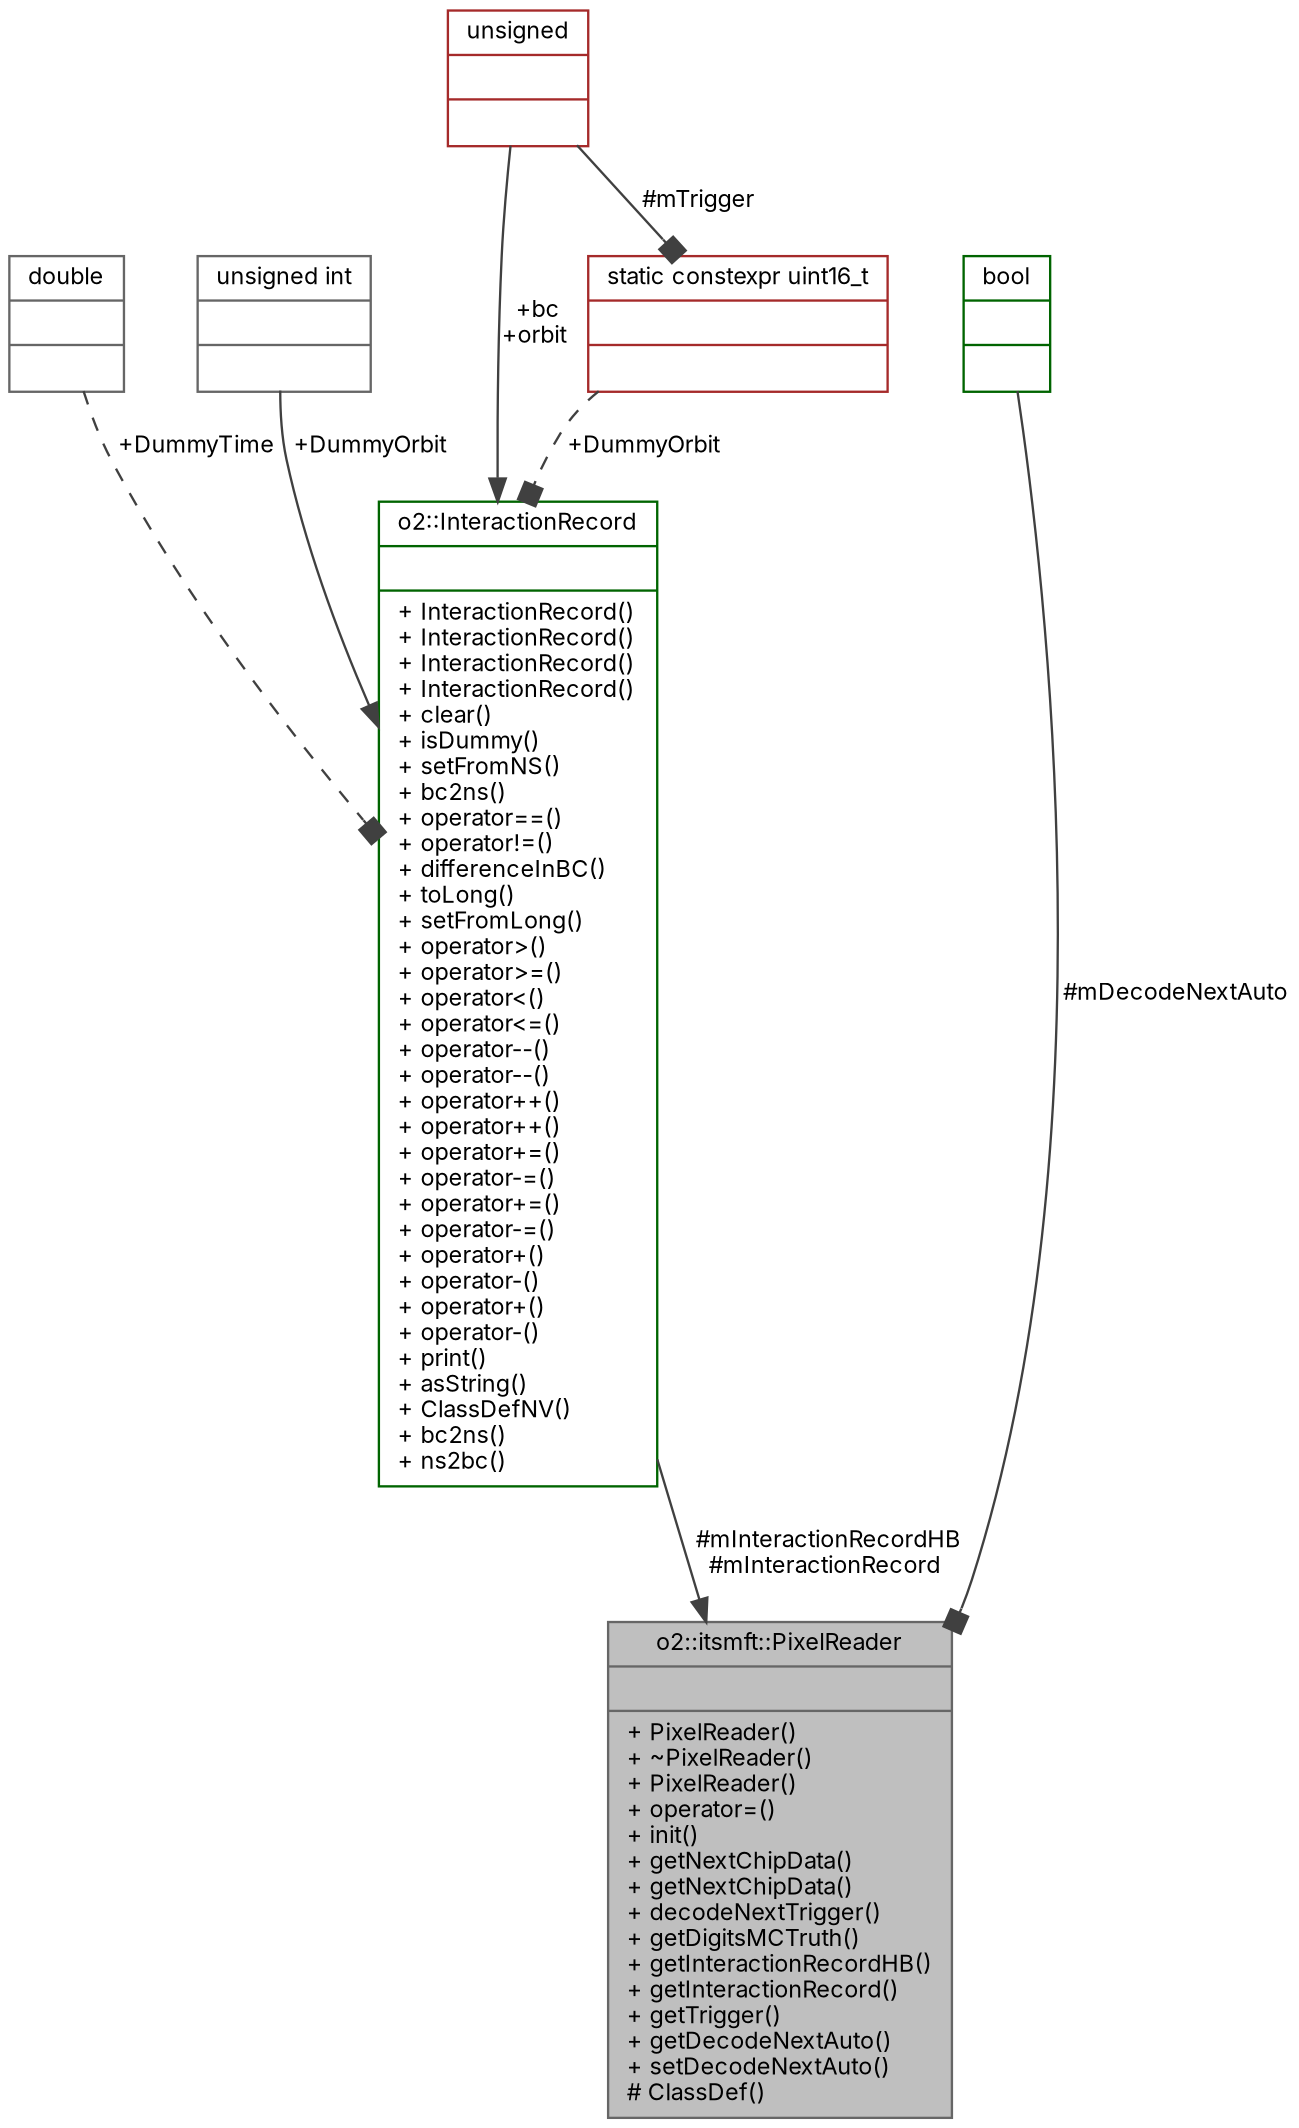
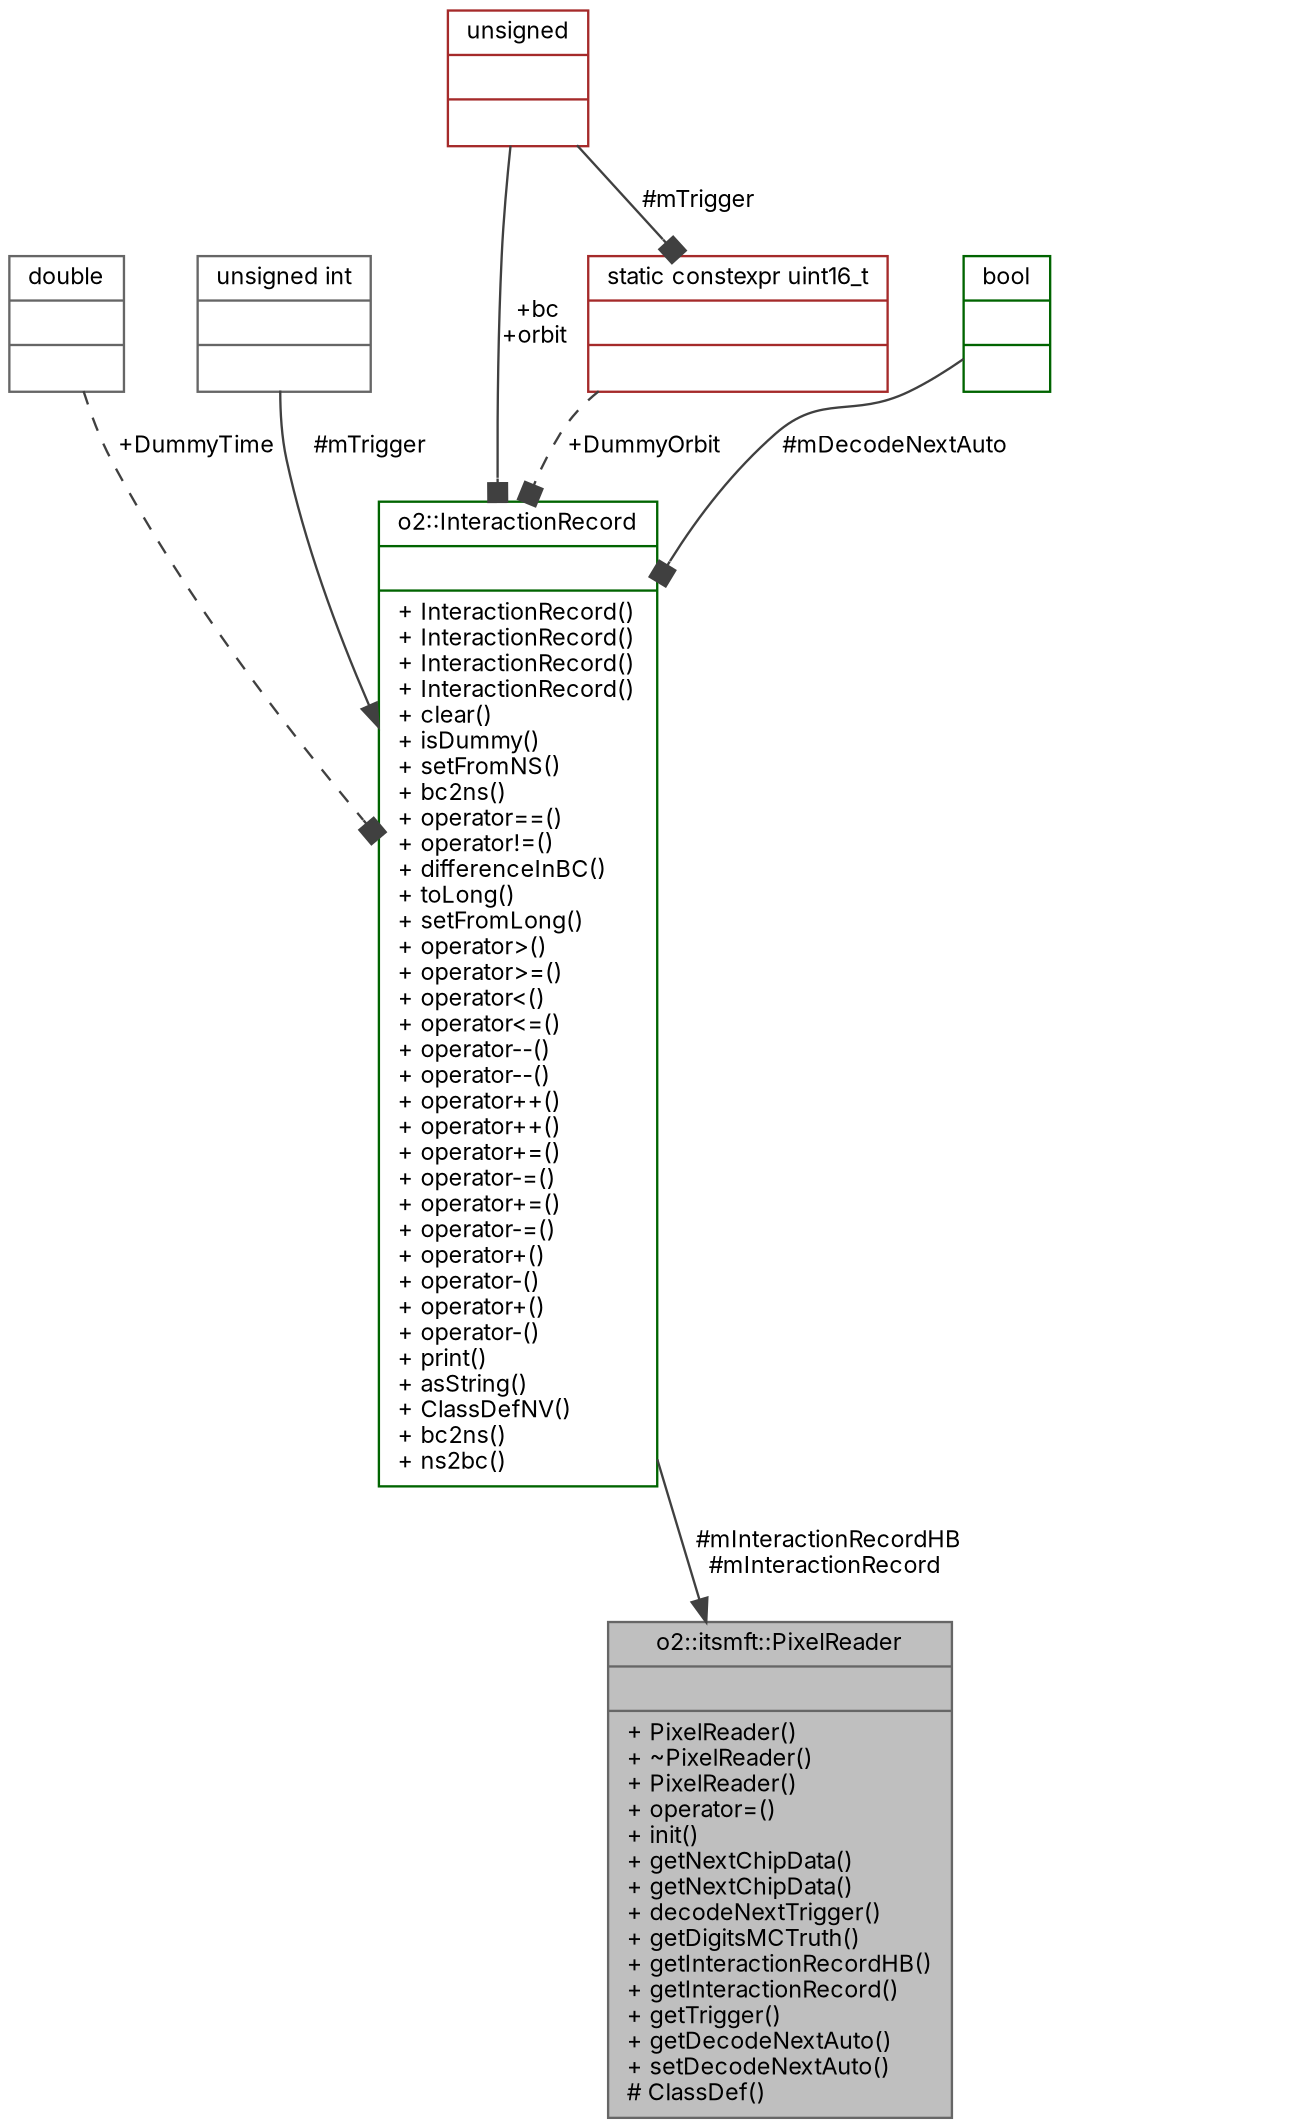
(500, 311) -> (500, 311)
(367, 447) -> (367, 447)
(1056, 1004) -> (791, 422)
